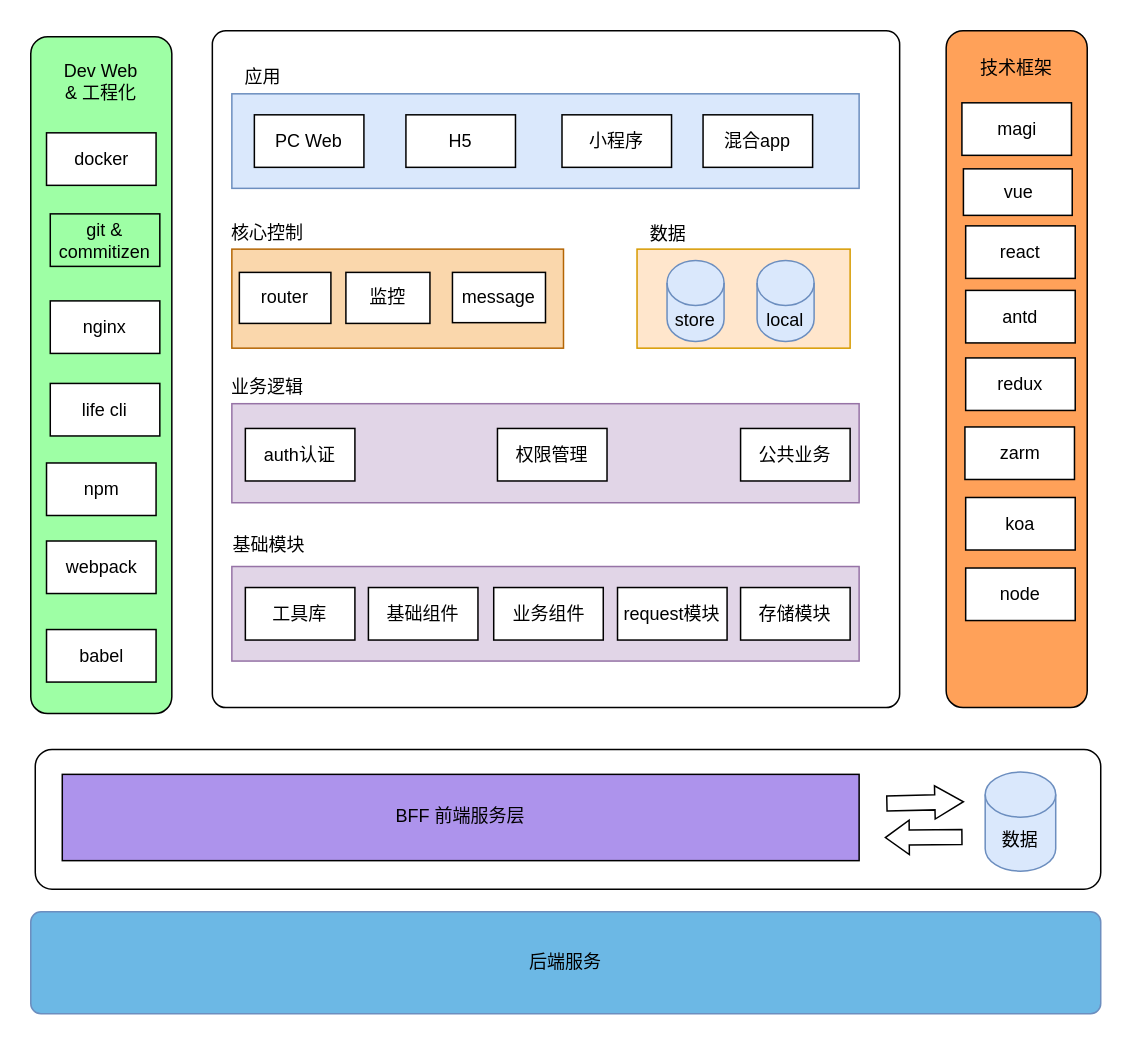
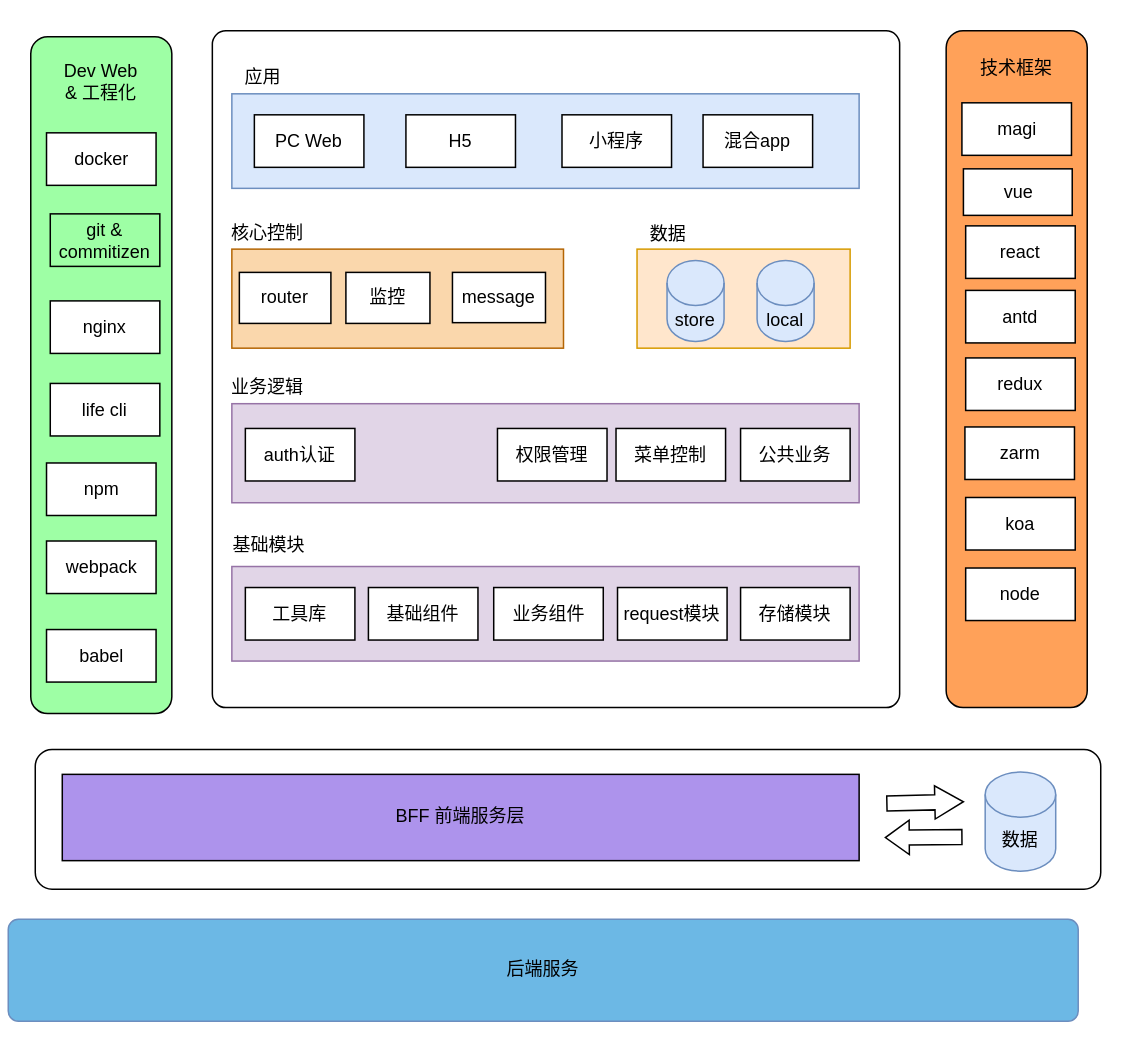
none -> (671, 455)
(566, 962) -> (543, 970)
